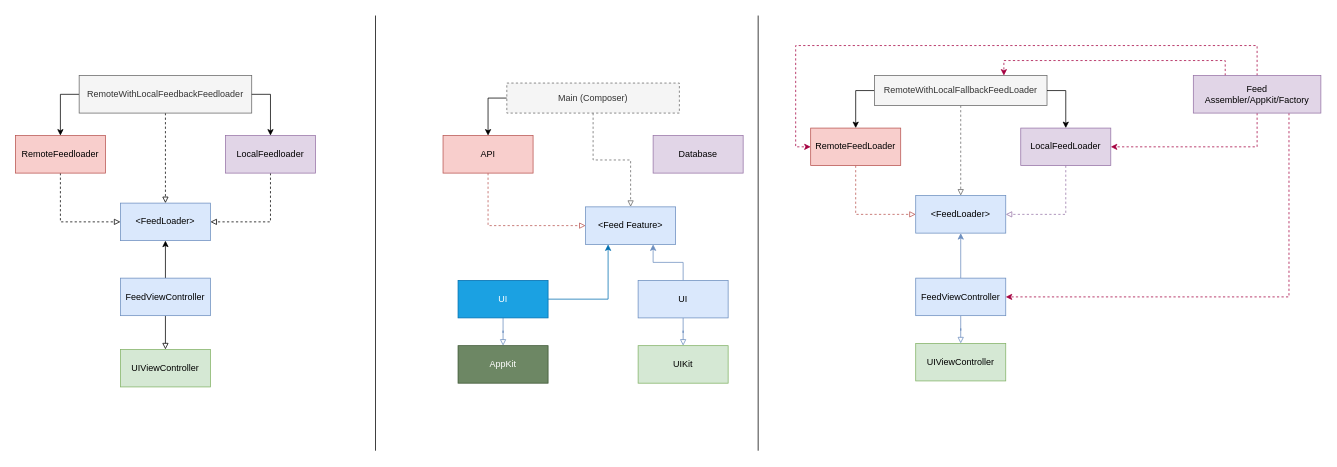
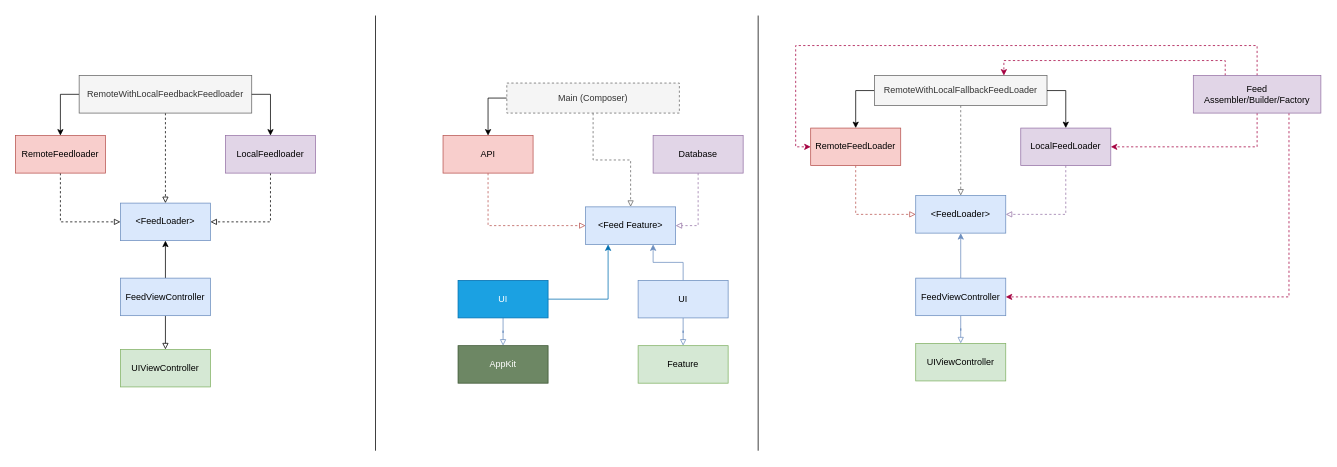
(1257, 94) -> (1257, 94)
none -> (698, 207)
(683, 364) -> (683, 364)
